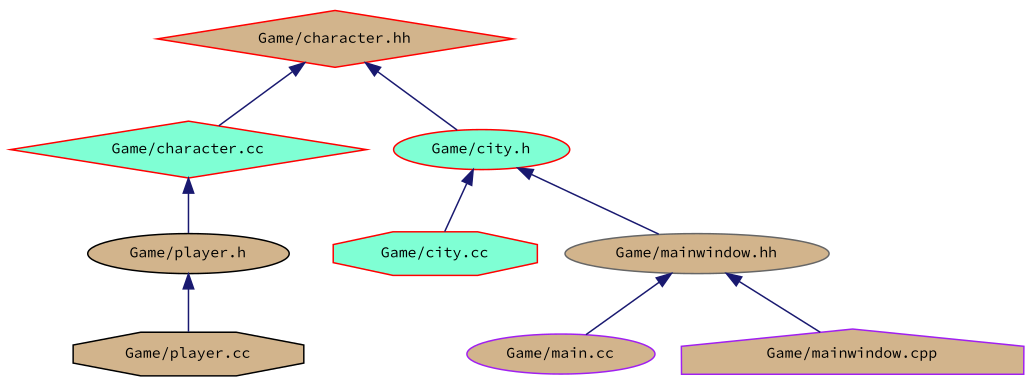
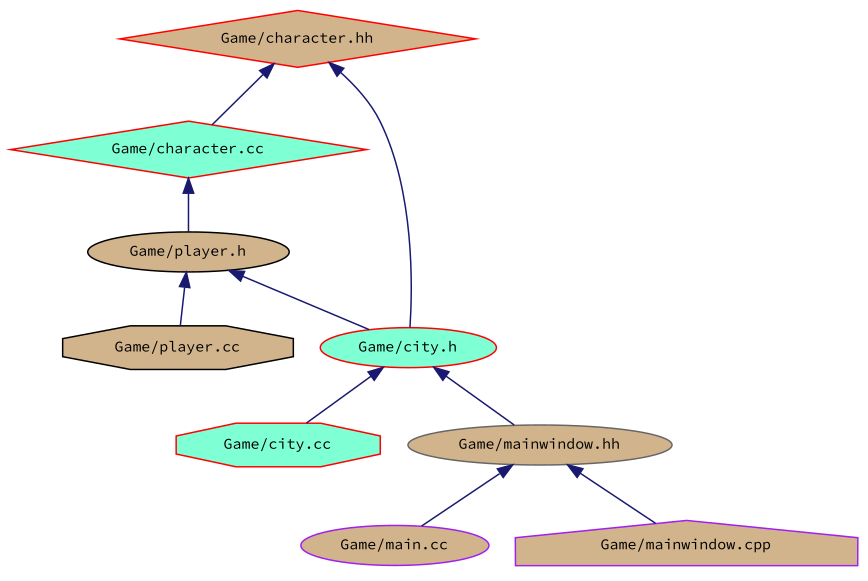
none -> (306, 303)
